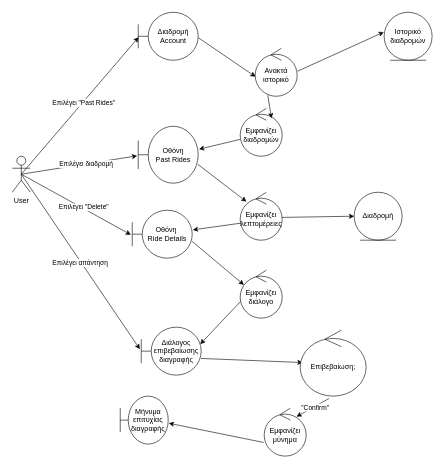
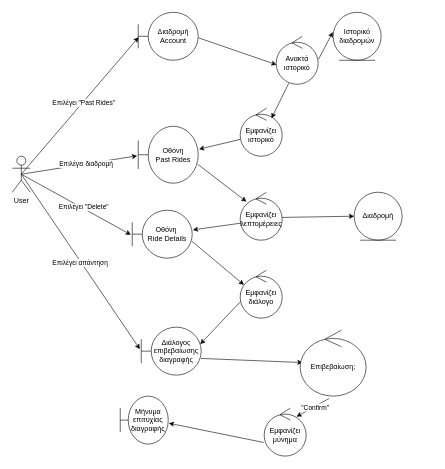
(408, 36) -> (357, 36)
(276, 72) -> (297, 60)
(261, 135) -> (261, 135)
